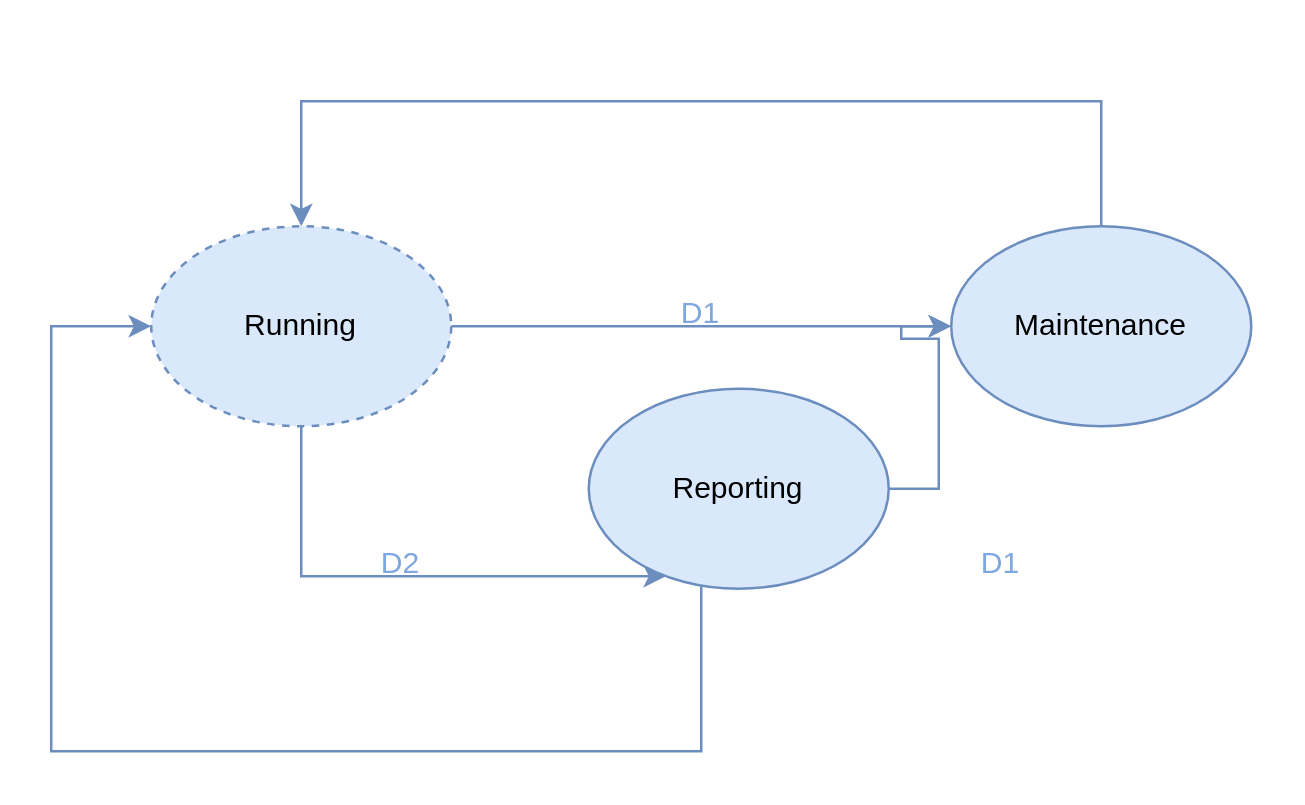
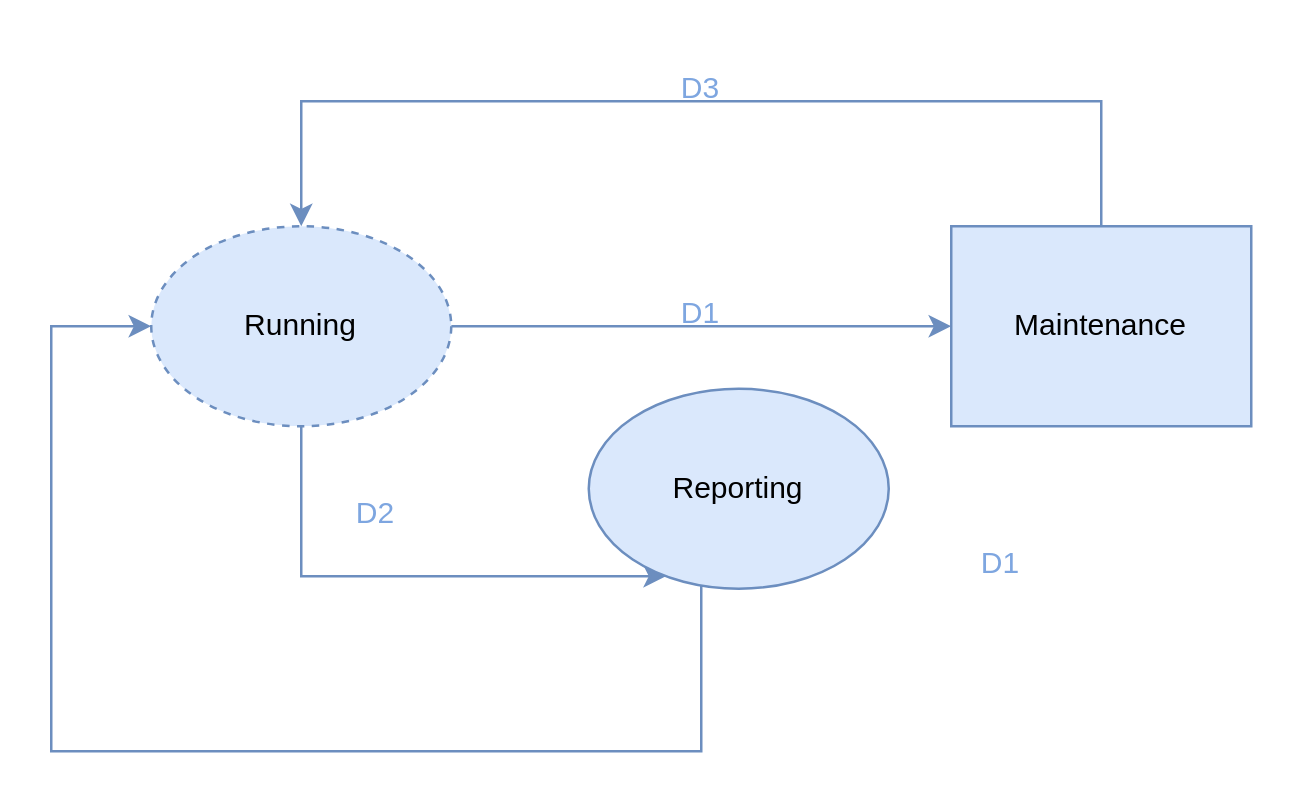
none -> (701, 89)
(1101, 326) -> (1101, 326)
(939, 417) -> none
(401, 564) -> (376, 514)
